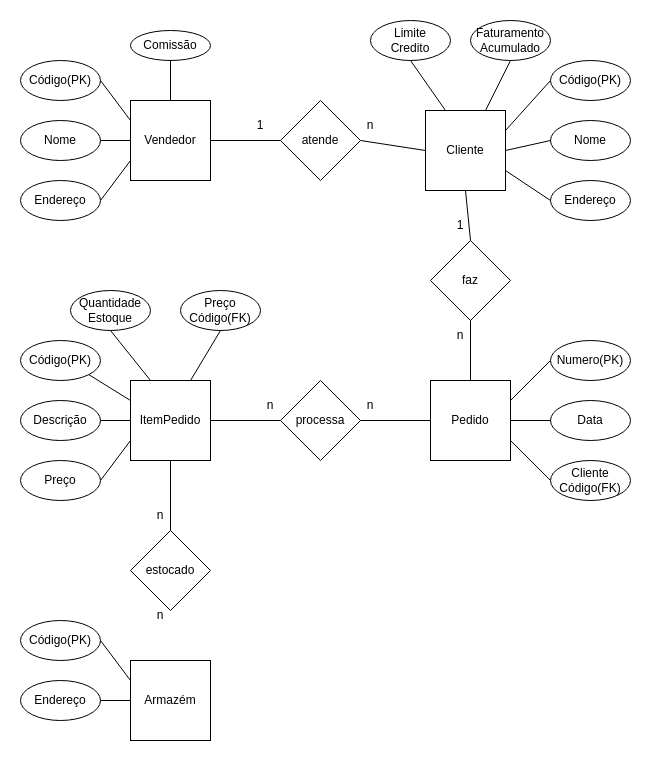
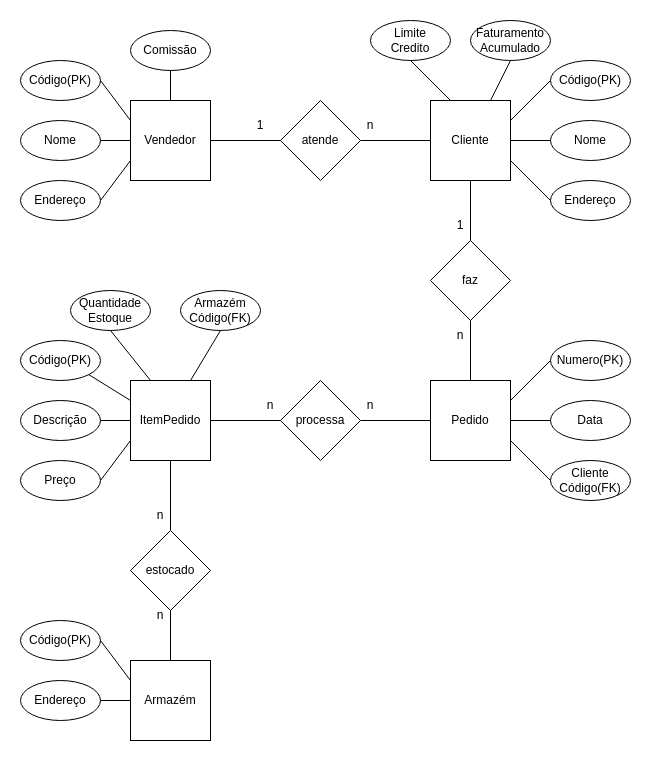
(171, 46) -> (171, 51)
(466, 151) -> (471, 141)
(221, 311) -> (221, 311)
none -> (171, 636)
